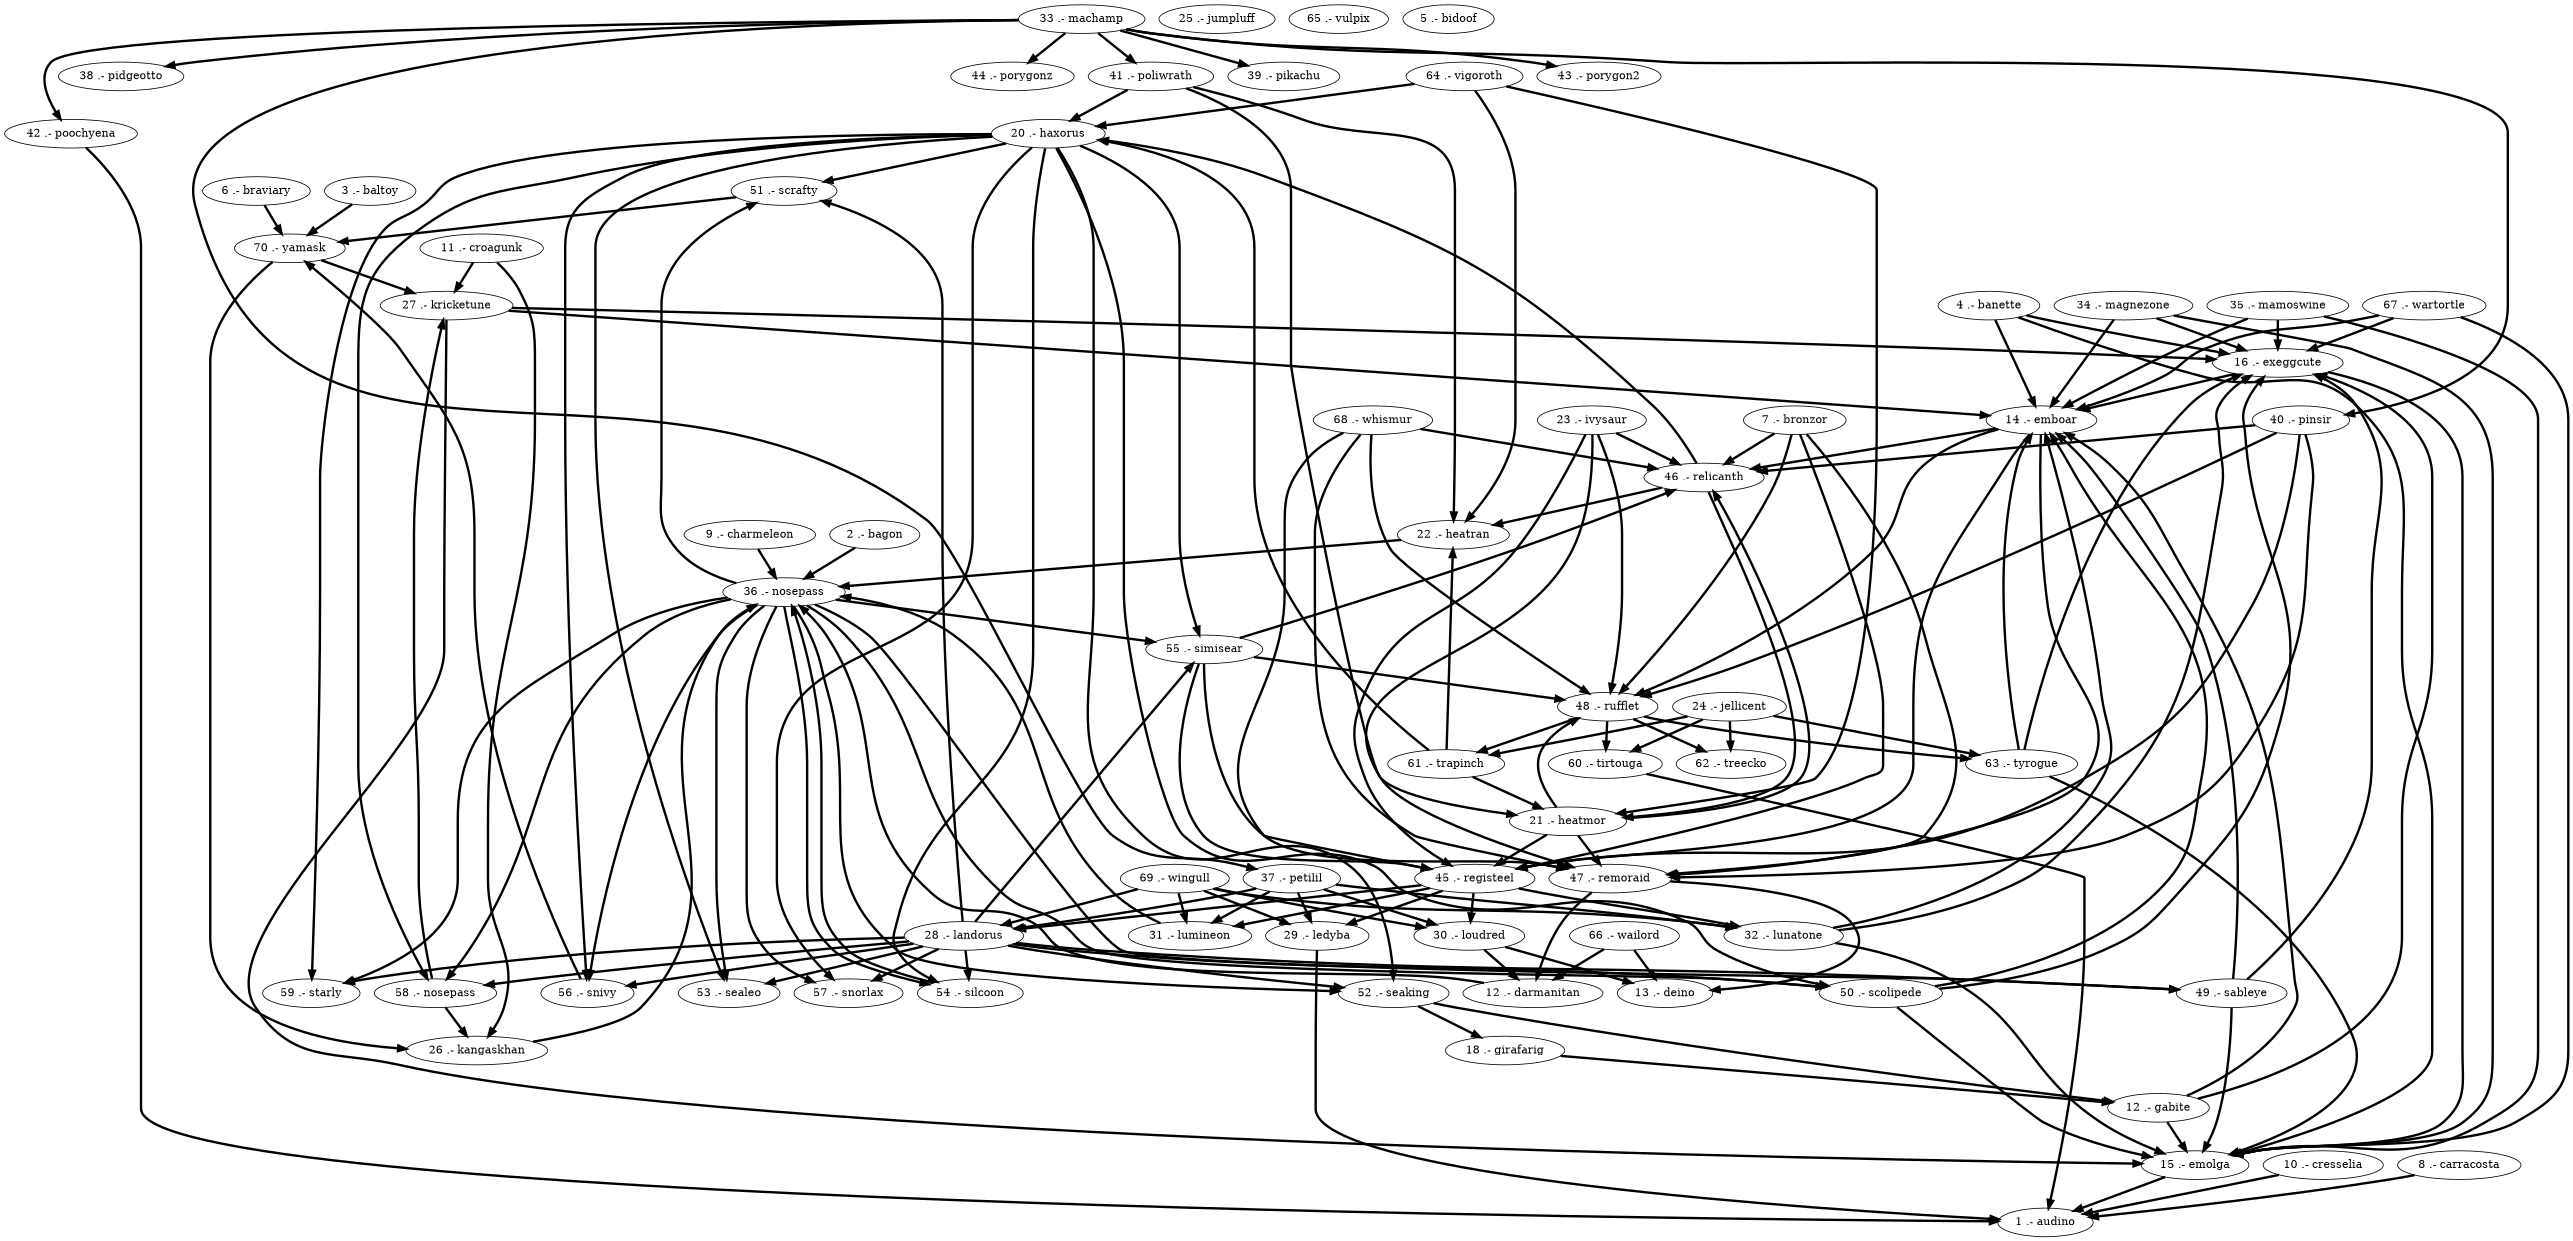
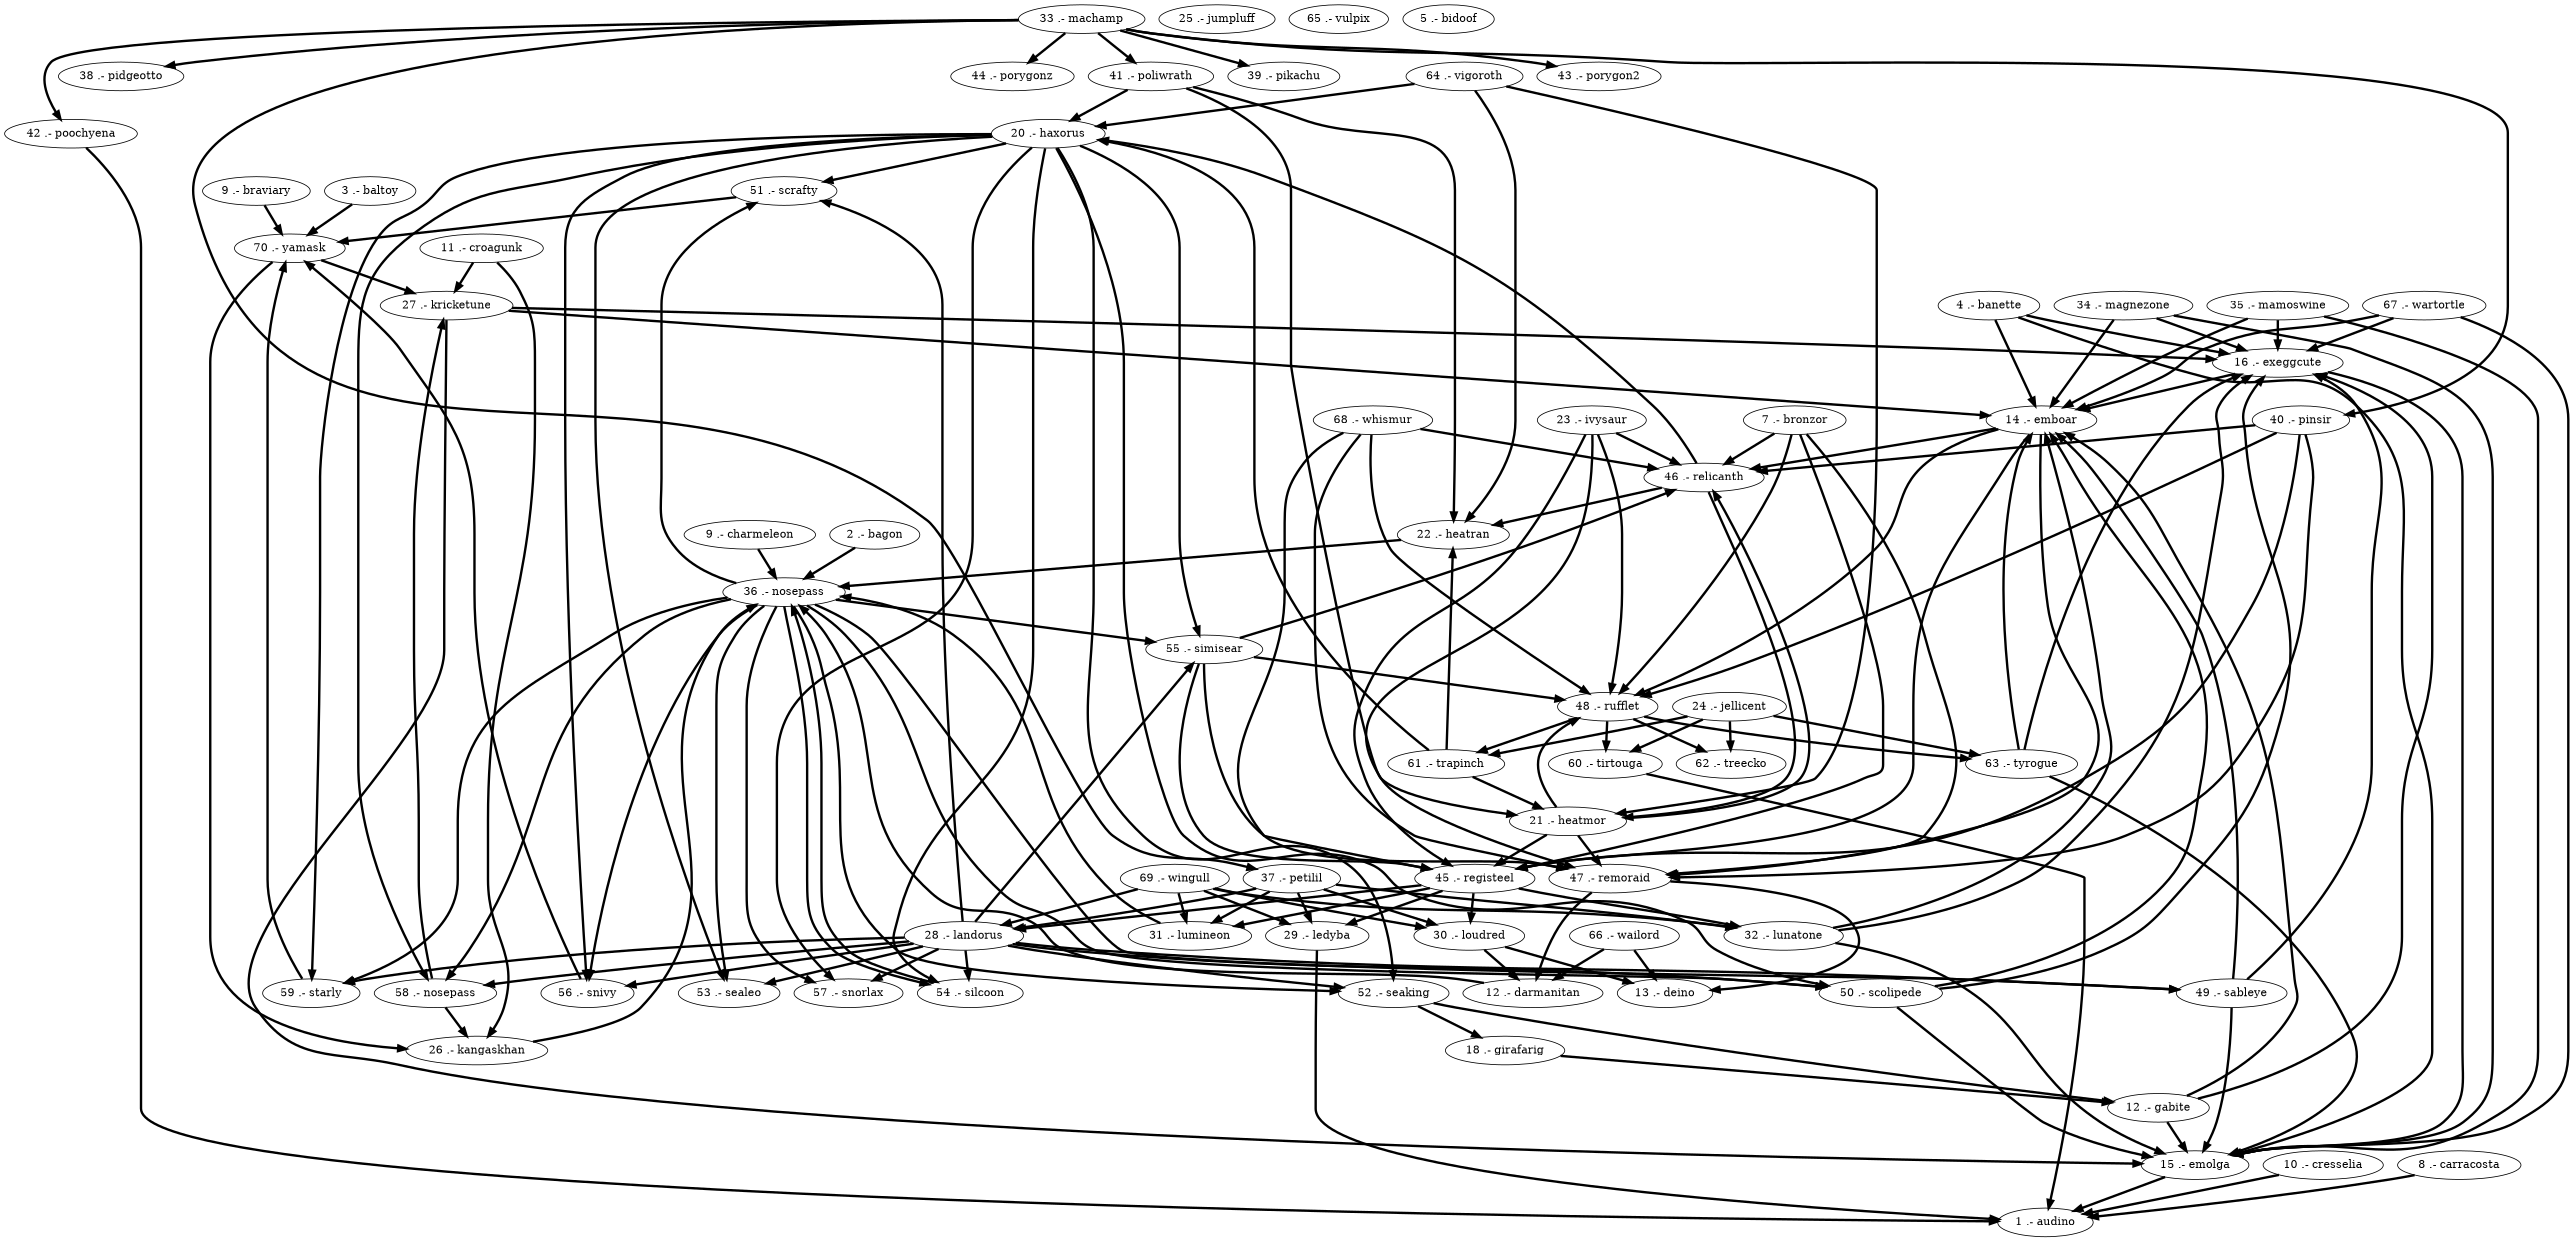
(256, 191) -> (256, 191)
none -> (268, 627)
